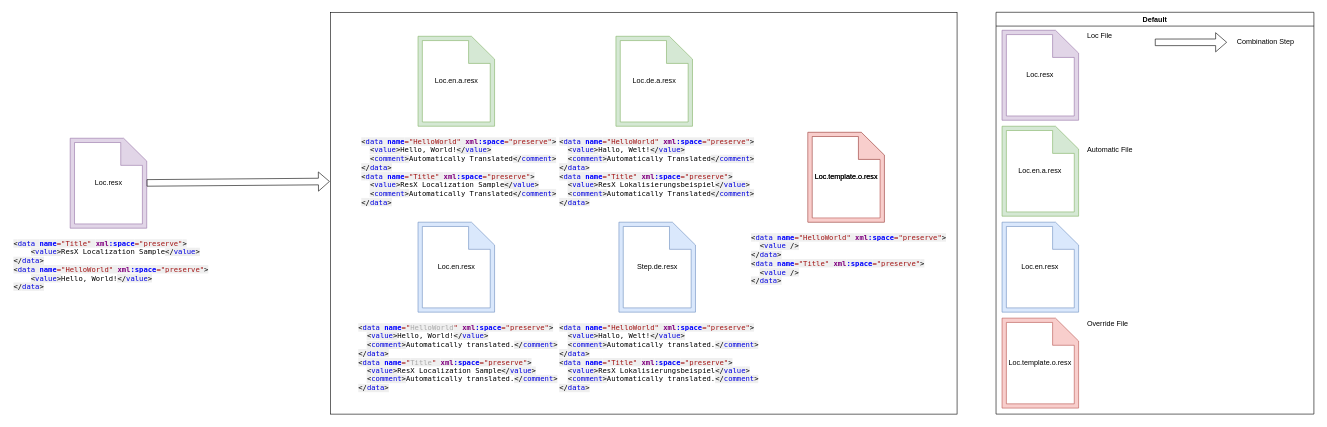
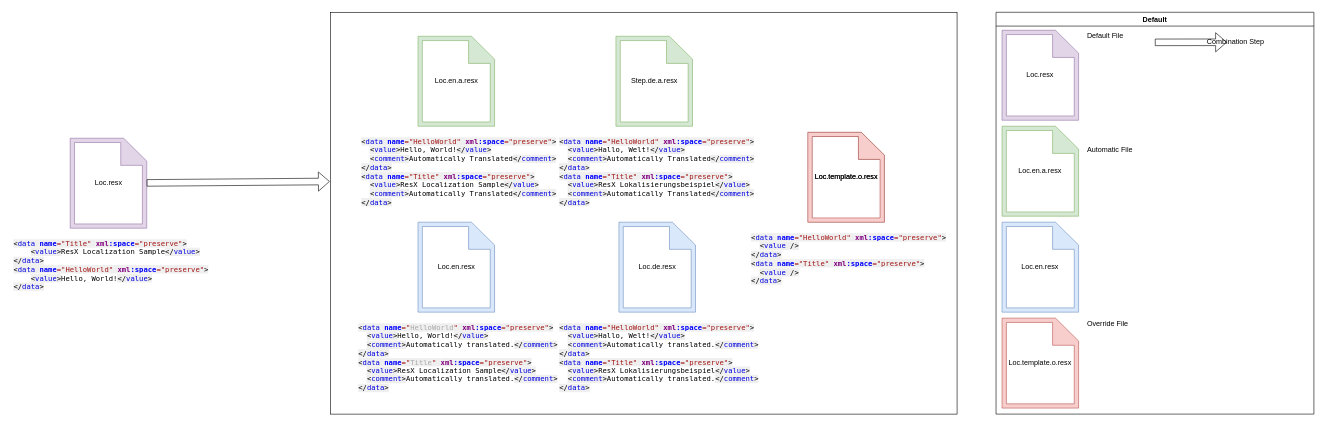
(1101, 36) -> (1108, 36)
(1266, 42) -> (1236, 42)
(655, 81) -> (655, 81)
(658, 267) -> (658, 267)
